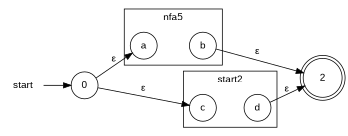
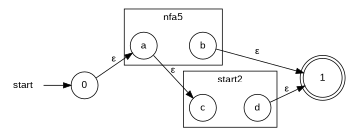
(323, 78) -> (323, 78)
(140, 96) -> (171, 74)
